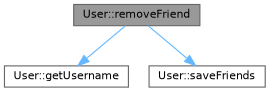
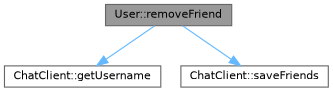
(66, 76) -> (83, 76)
(207, 76) -> (255, 76)
